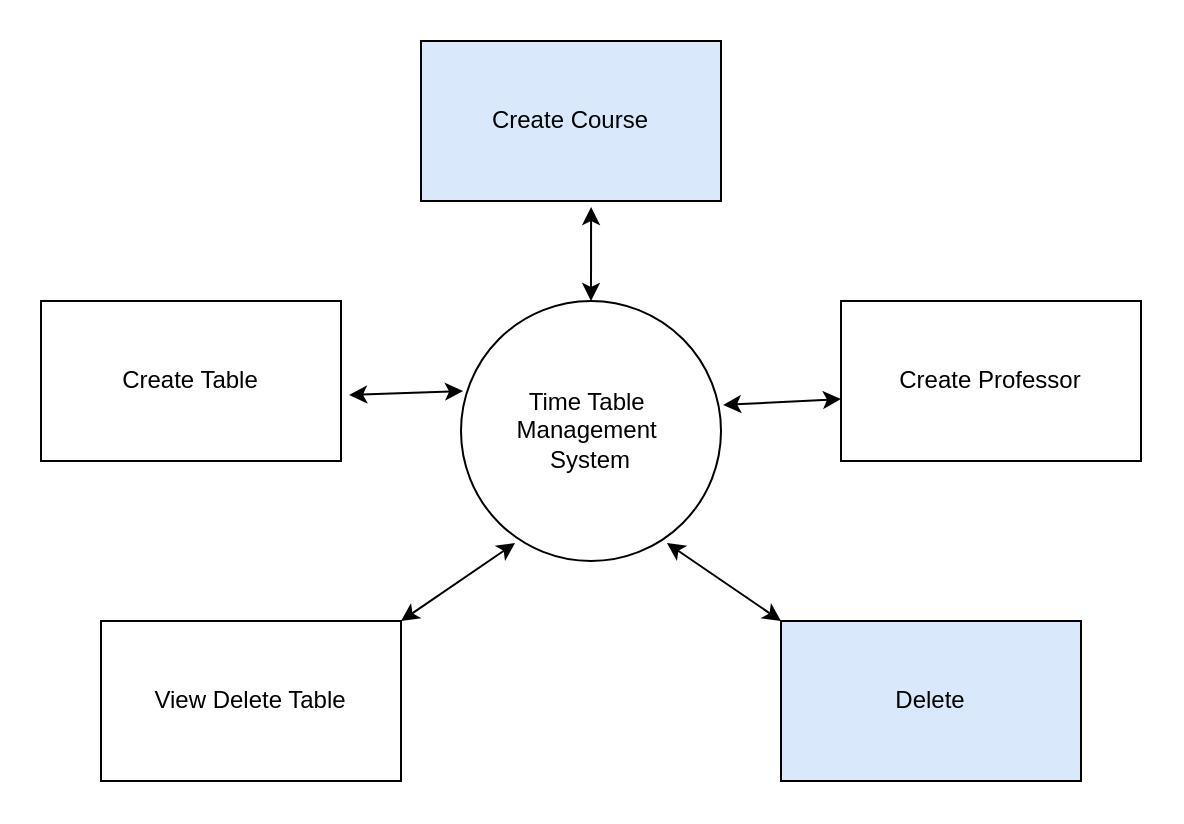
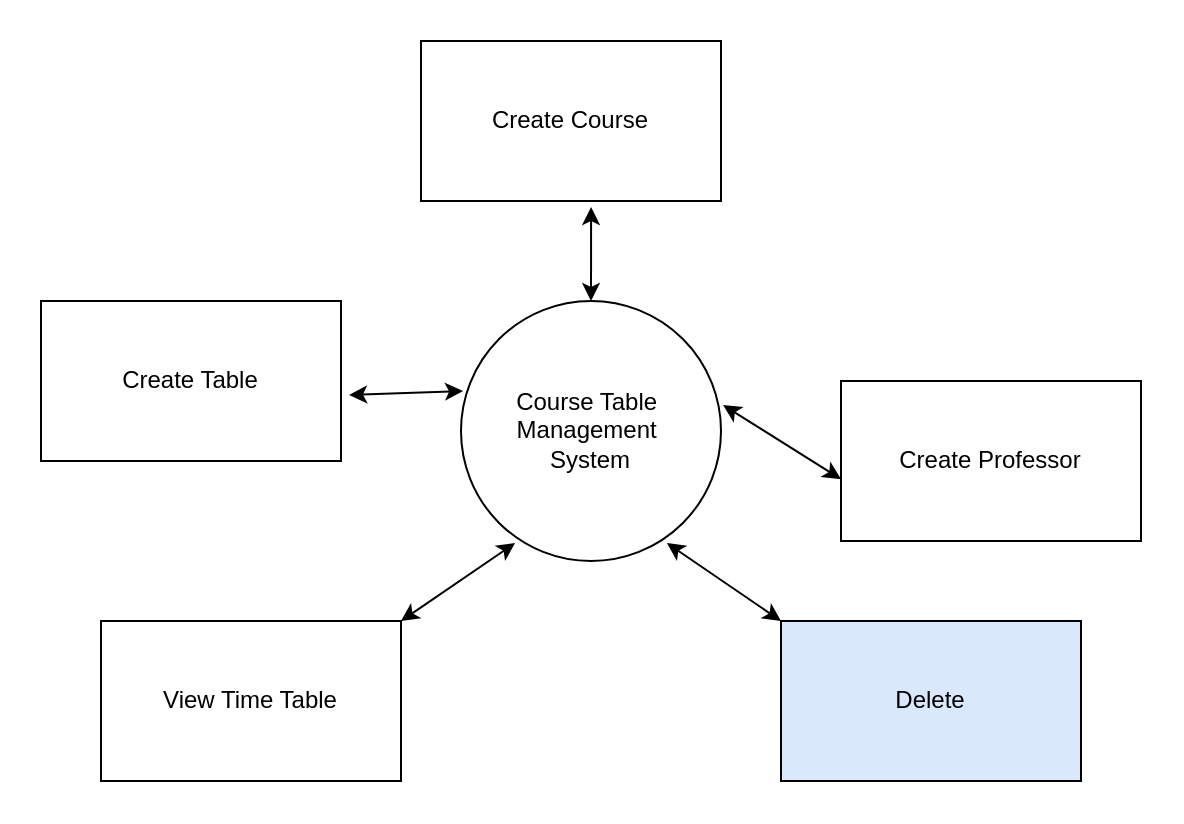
(571, 121) -> (571, 121)
(991, 381) -> (991, 461)
(591, 431) -> (591, 431)
(251, 701) -> (251, 701)
